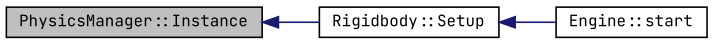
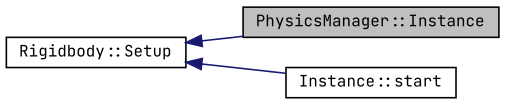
(299, 22) -> (222, 39)
(632, 22) -> (371, 83)
